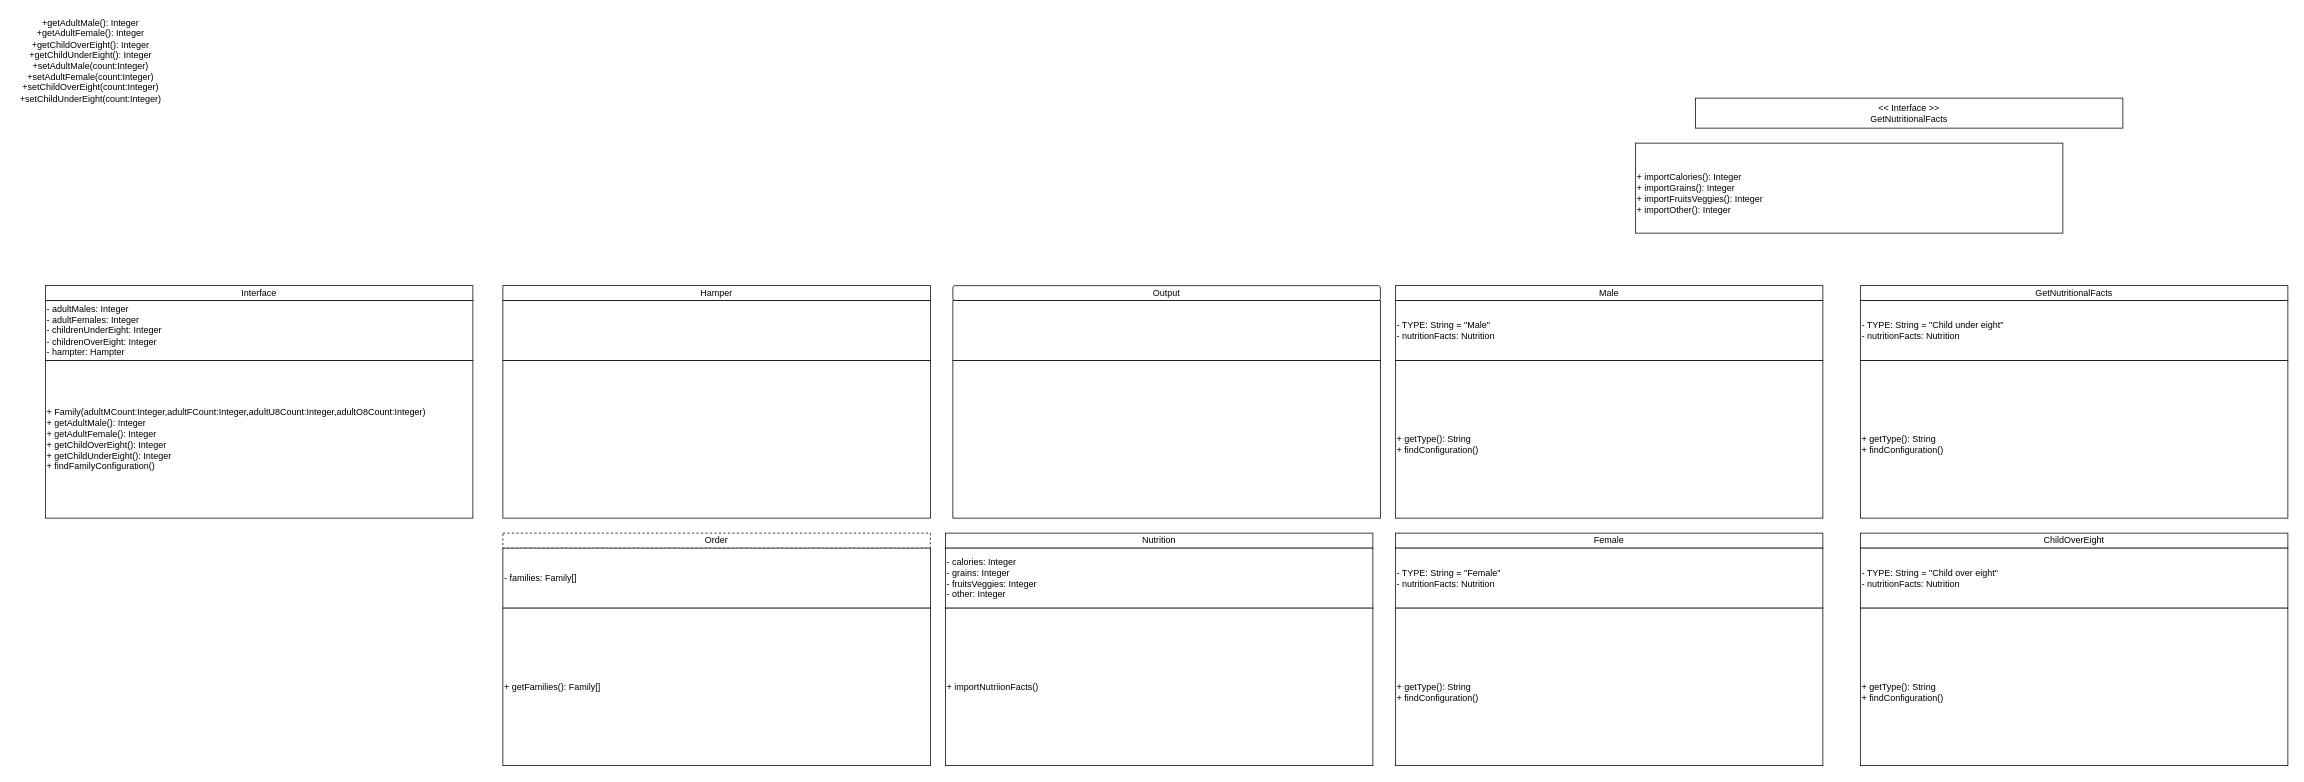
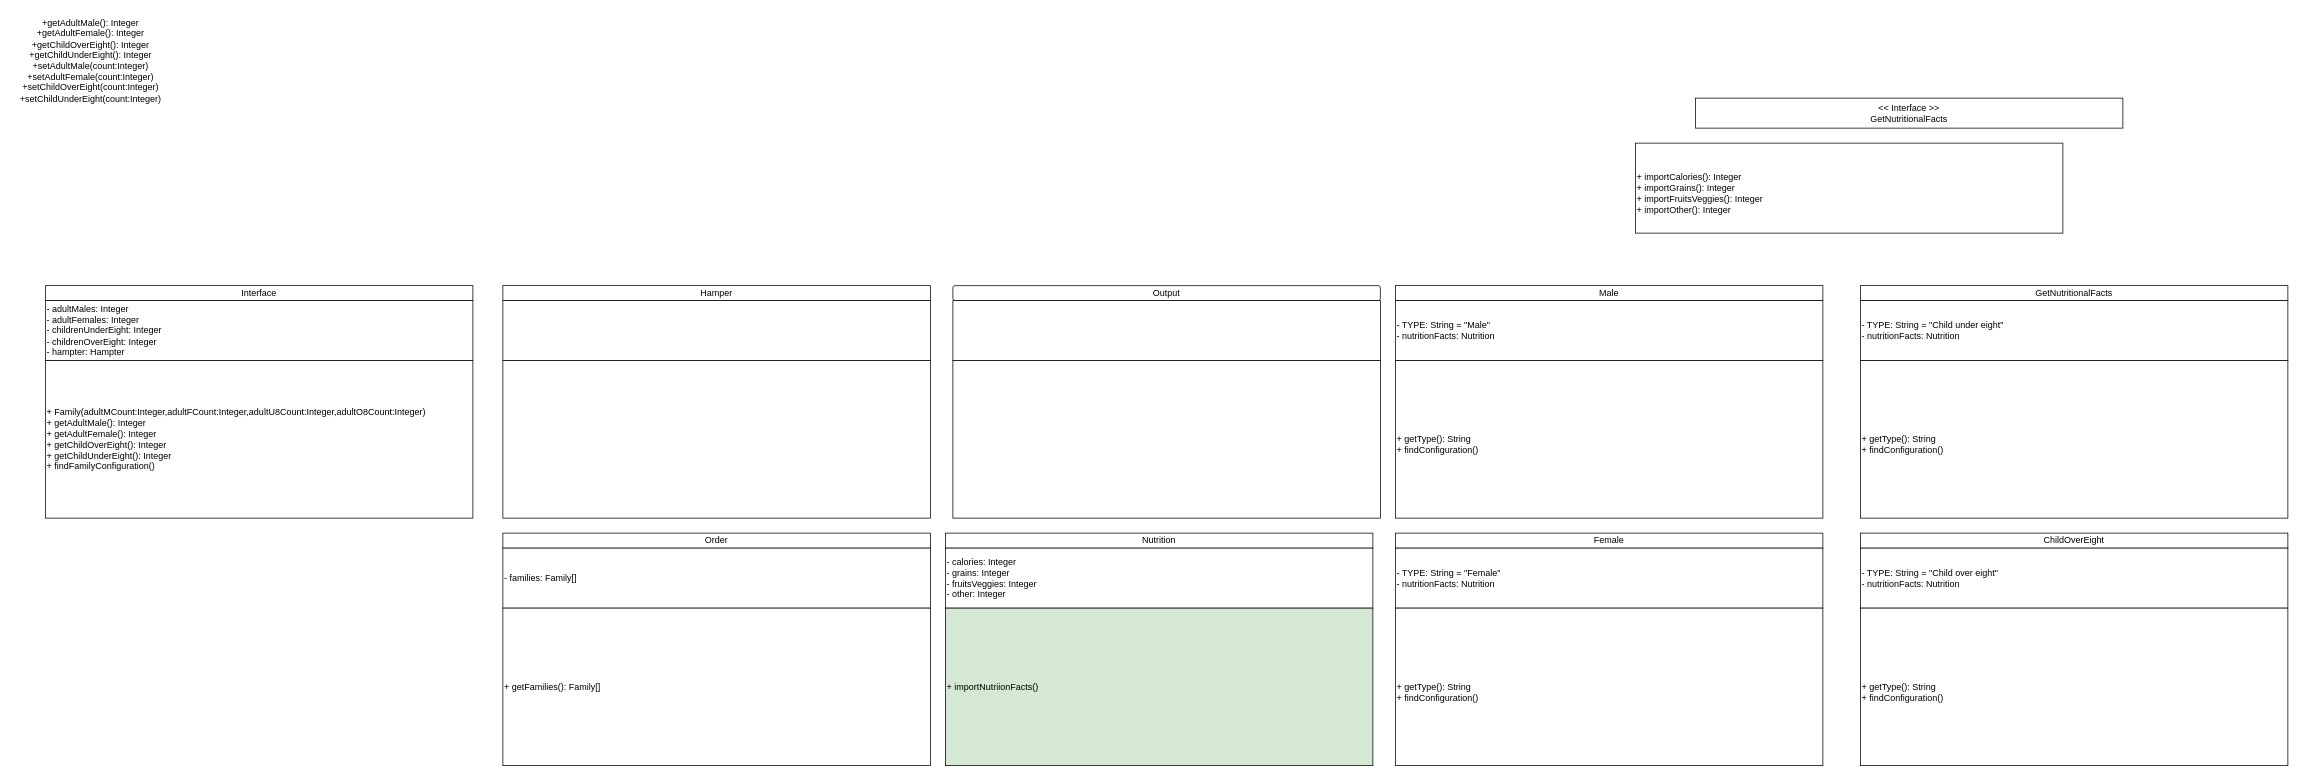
(717, 540) -> (717, 540)
(1159, 687) -> (1159, 687)
